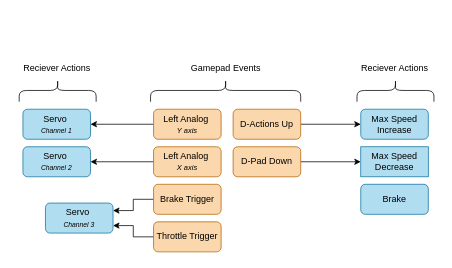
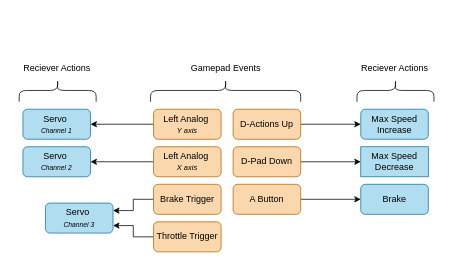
none -> (267, 199)
none -> (327, 199)
